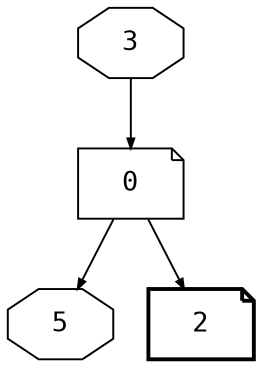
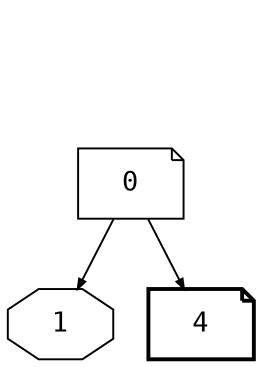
(131, 43) -> none
(61, 324) -> (61, 324)
(201, 324) -> (201, 324)
